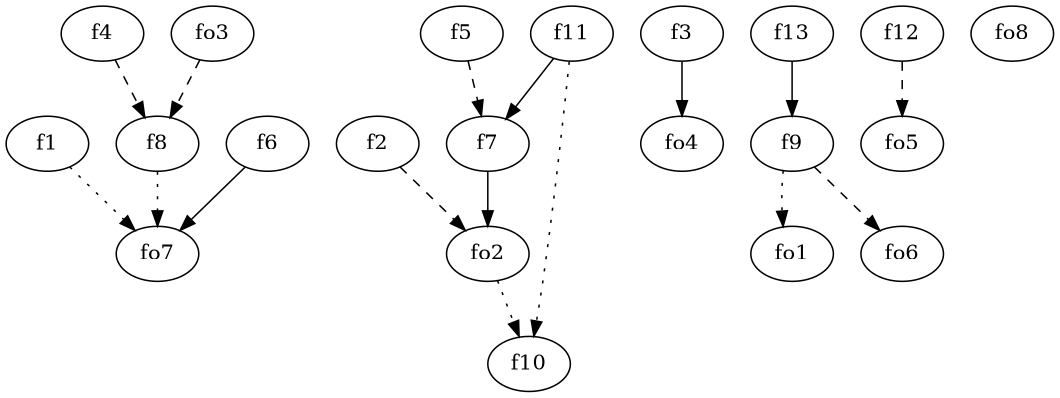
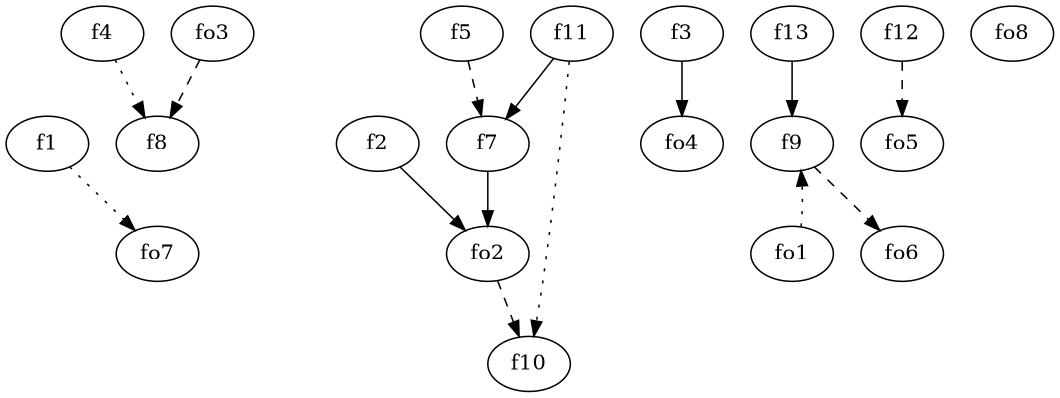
(126, 82) -> (126, 82)
(268, 144) -> none
(158, 191) -> none
(782, 191) -> (802, 206)
(427, 193) -> (427, 193)
(506, 301) -> (506, 301)
